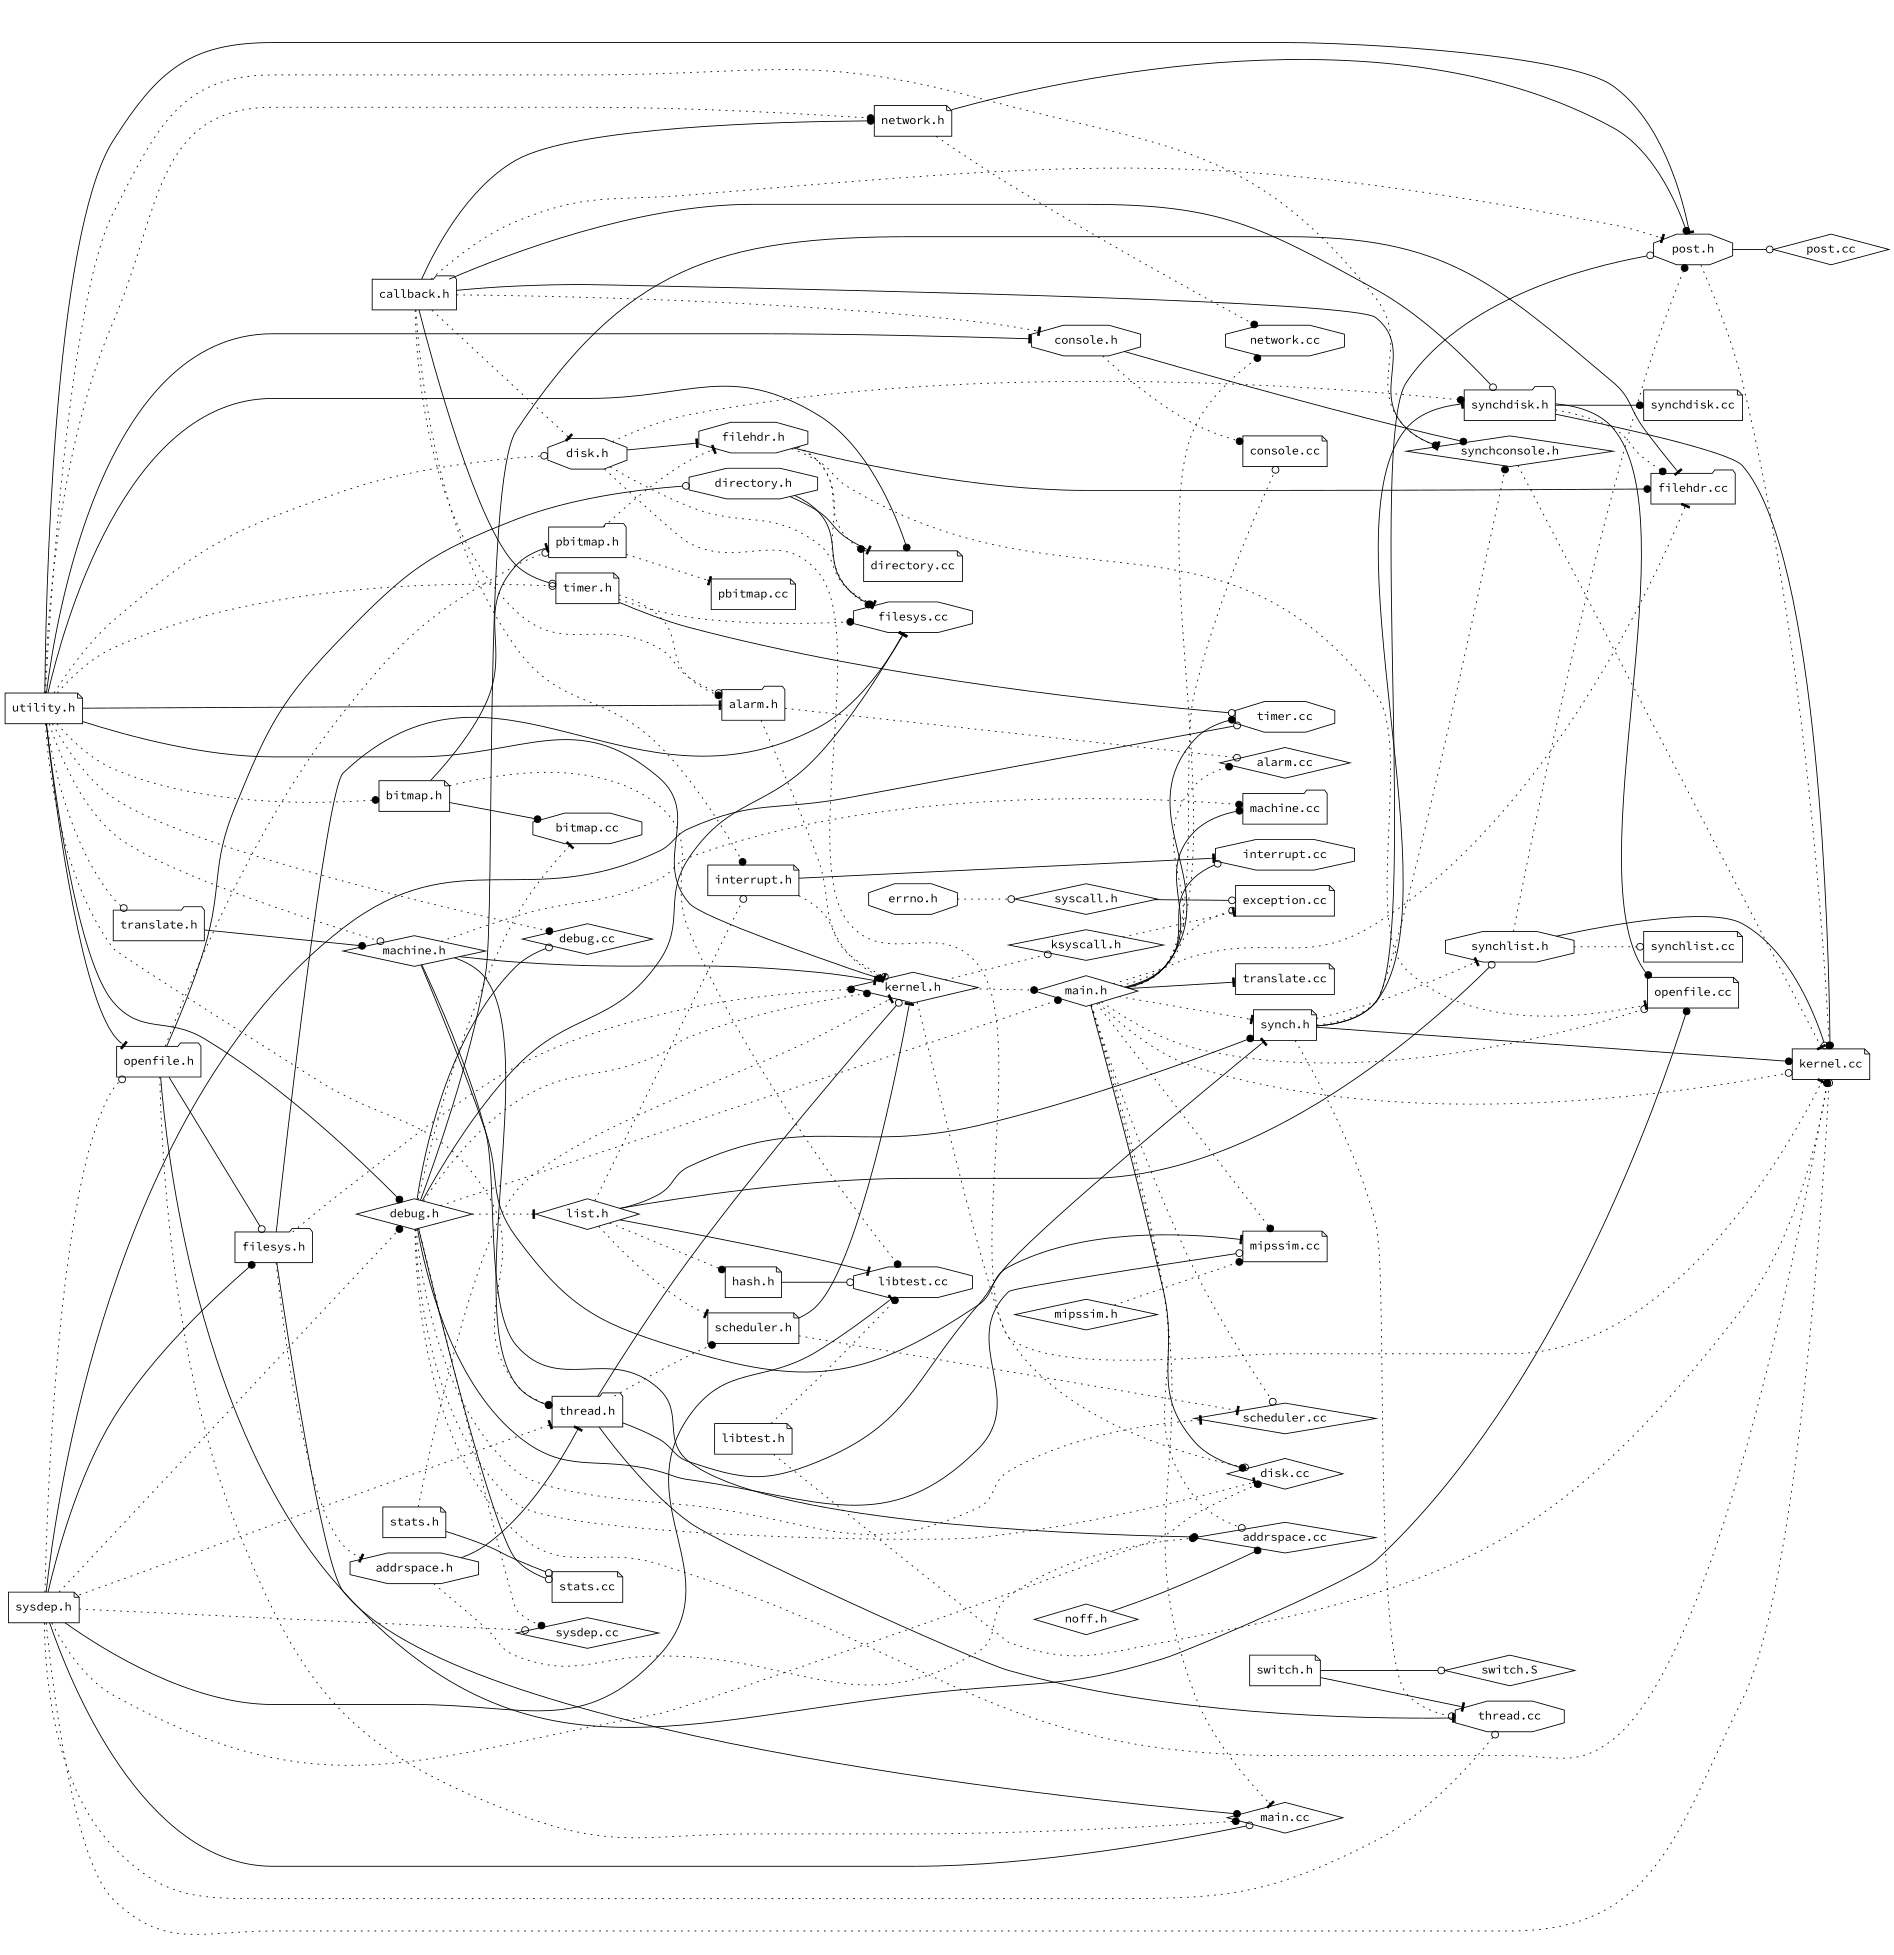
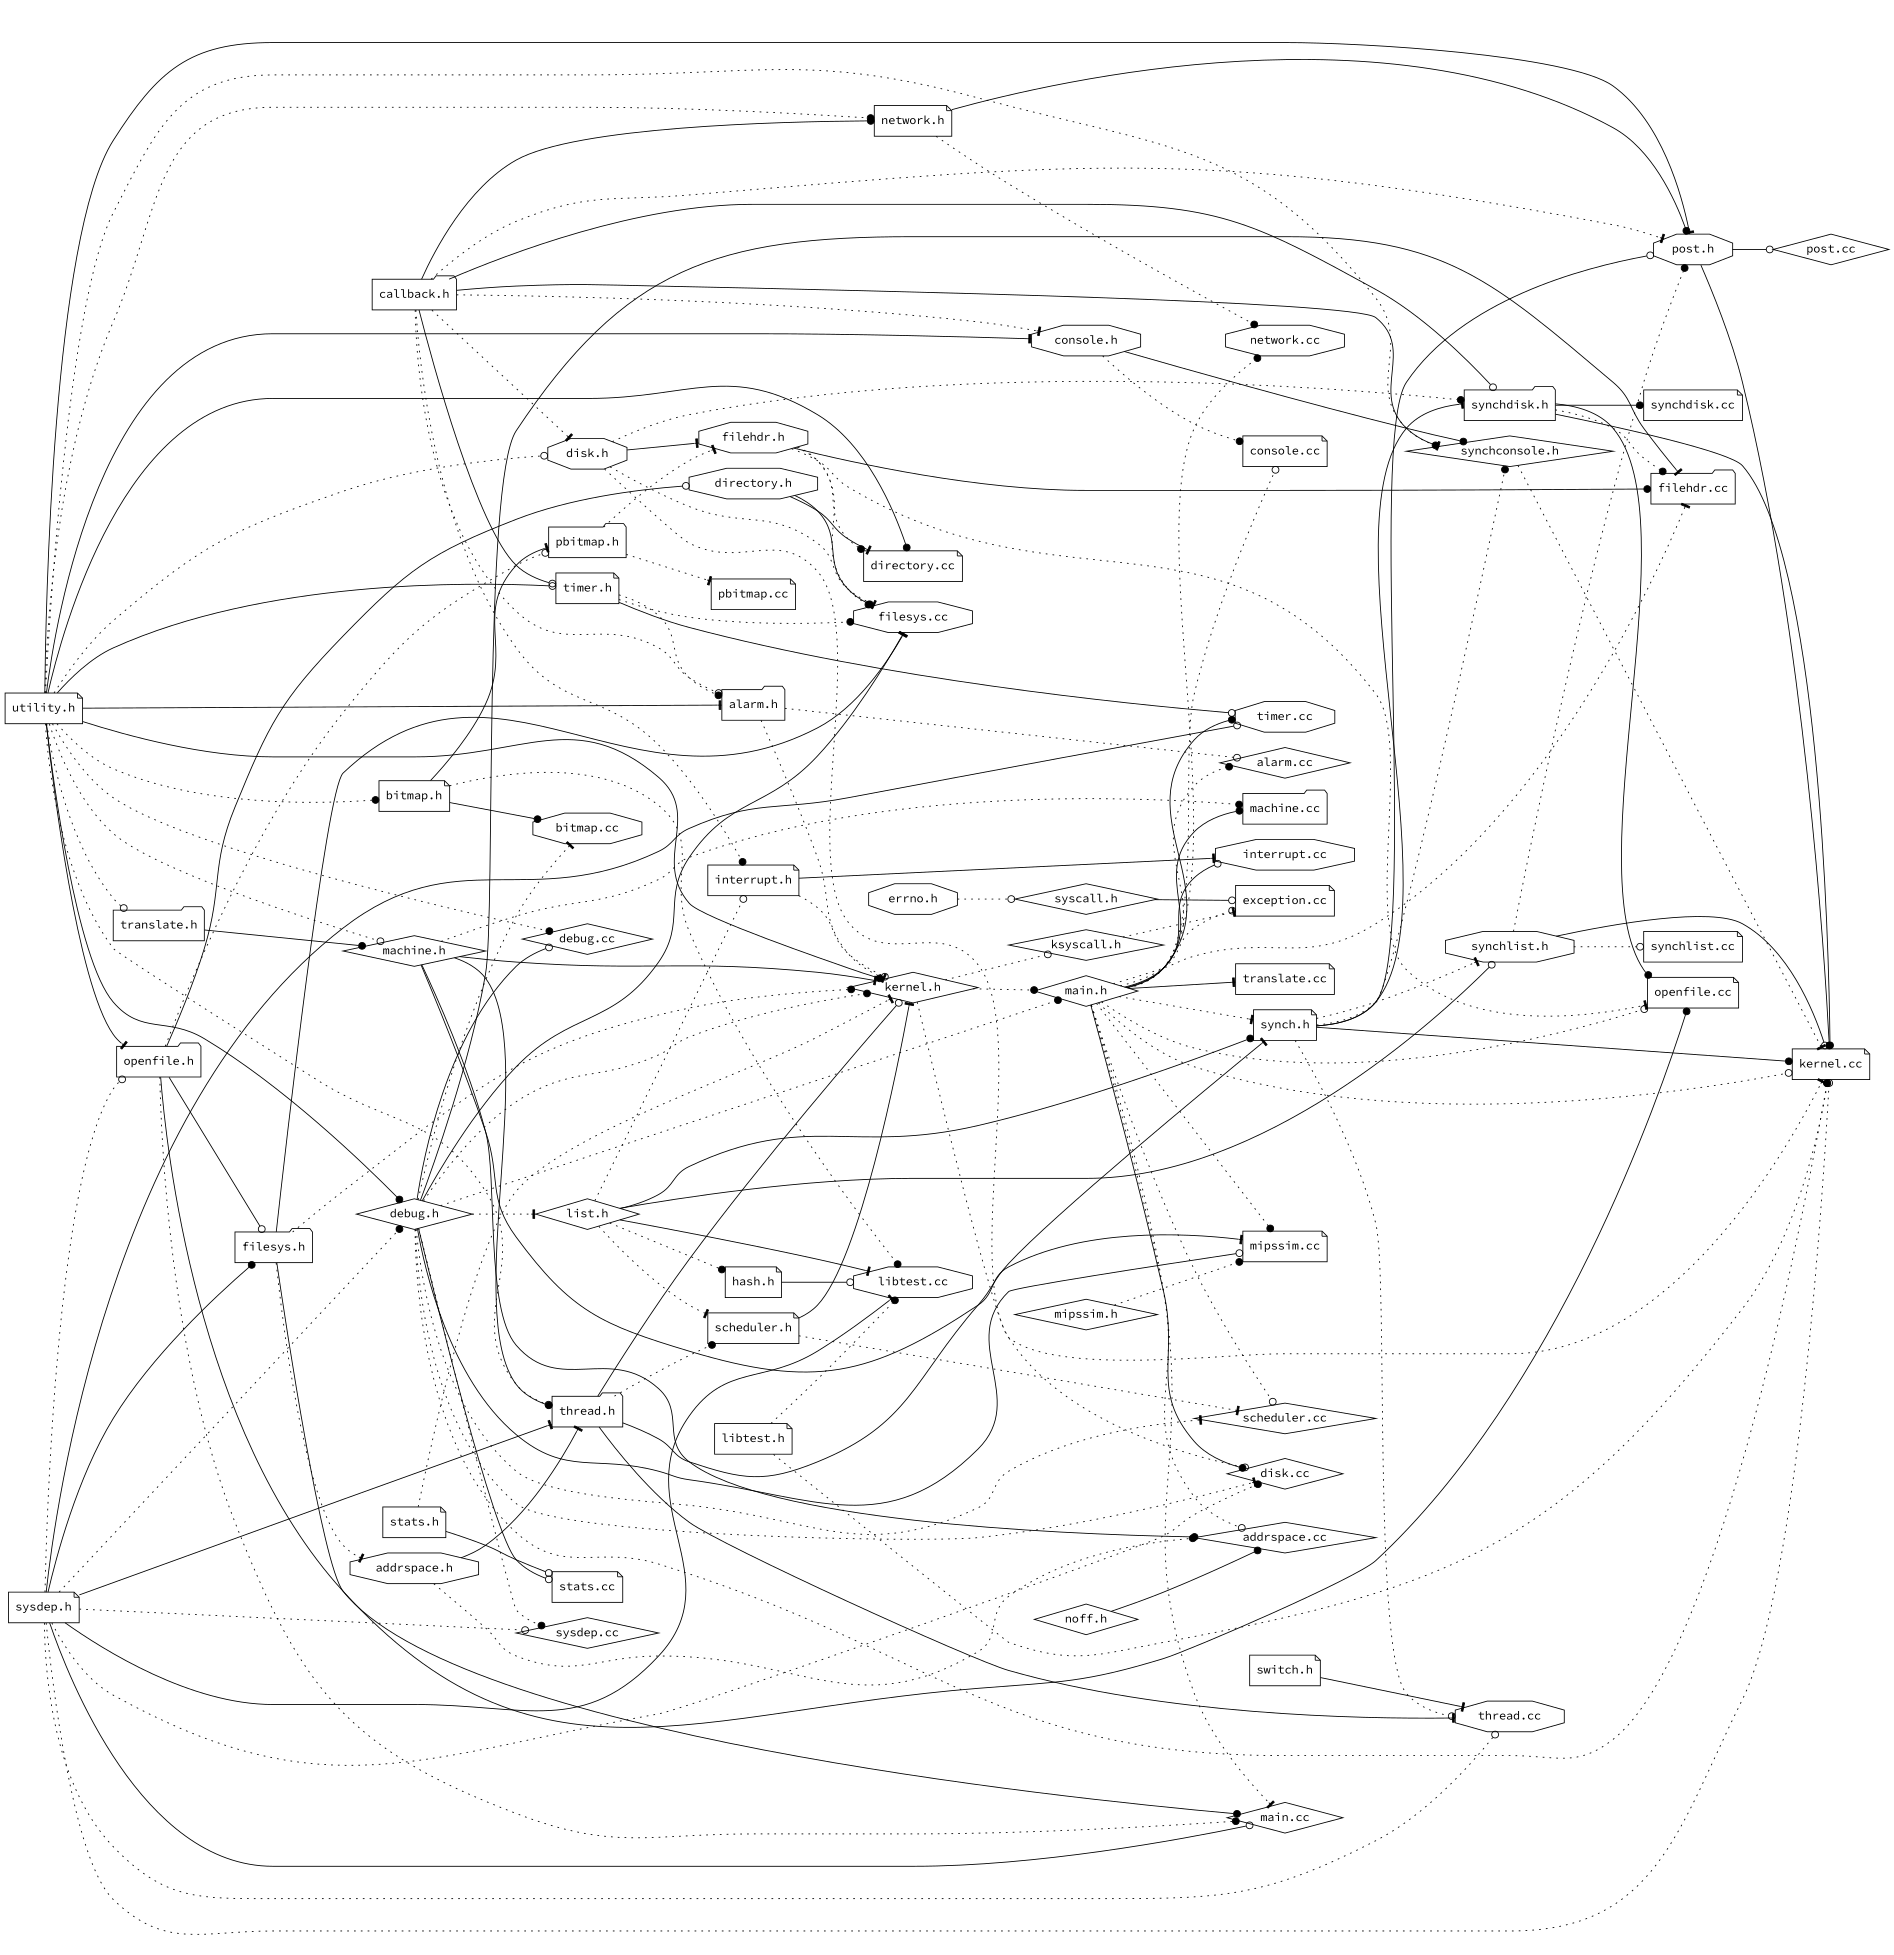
(292, 598) -> (292, 598)
(1791, 649) -> (1791, 649)
(313, 1510) -> (313, 1510)
(1510, 1670) -> none
